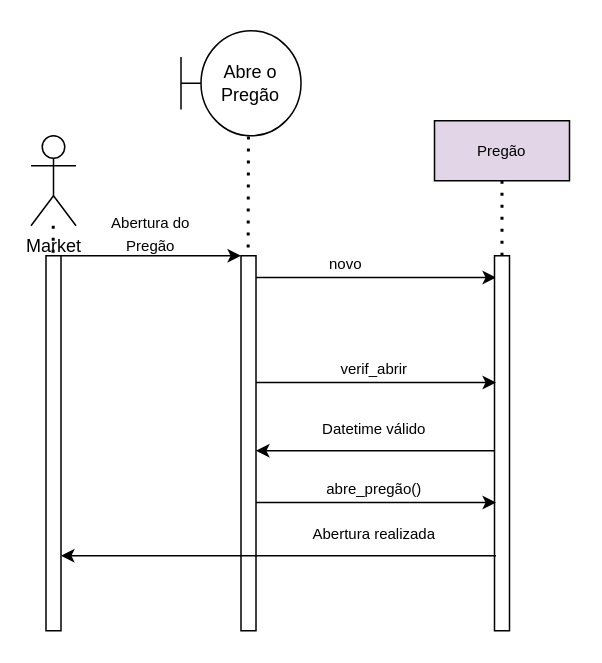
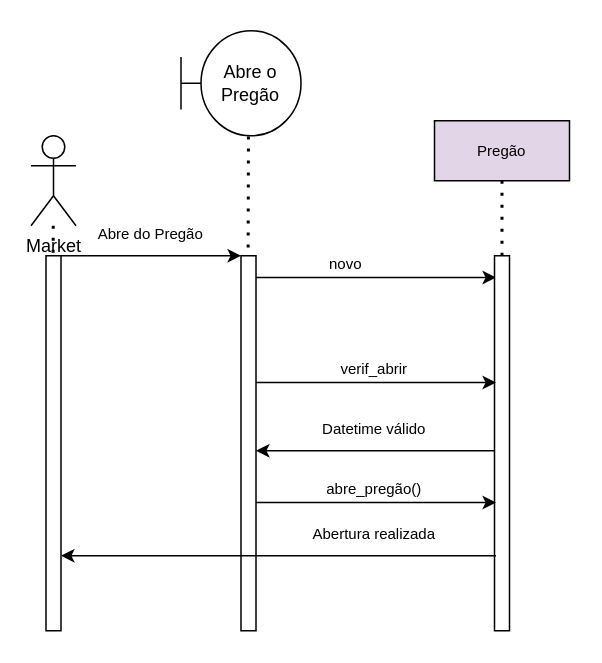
(151, 233) -> (151, 233)
